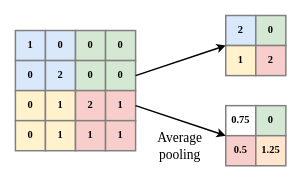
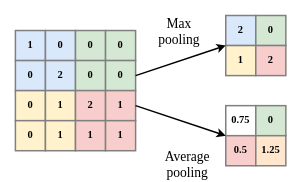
none -> (179, 32)
(180, 146) -> (187, 165)
